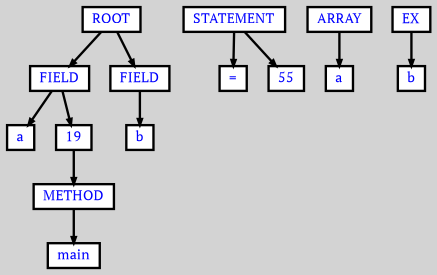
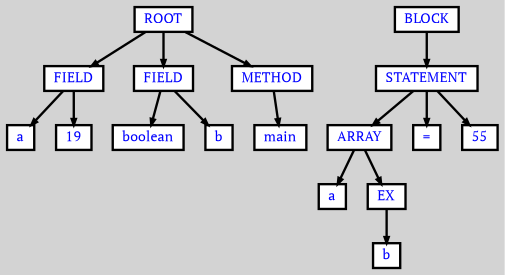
none -> (427, 19)
none -> (395, 106)
none -> (148, 138)
(74, 164) -> (215, 48)
none -> (372, 164)
